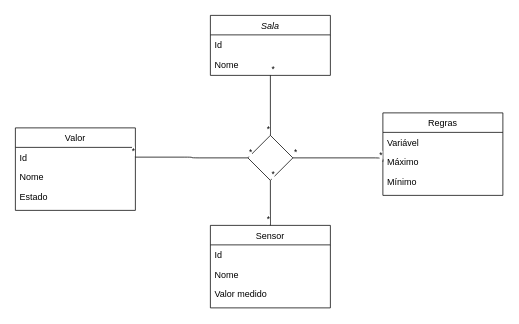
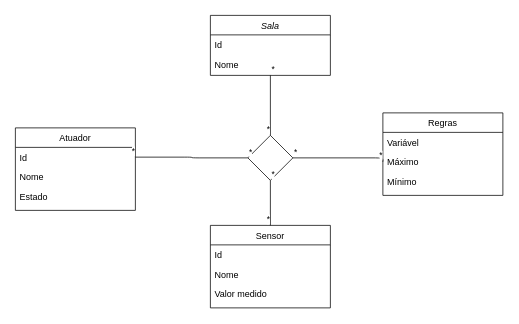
(75, 138) -> (75, 138)
